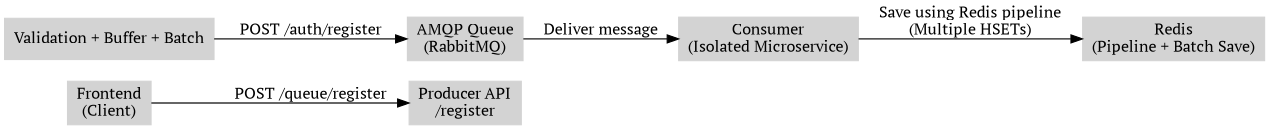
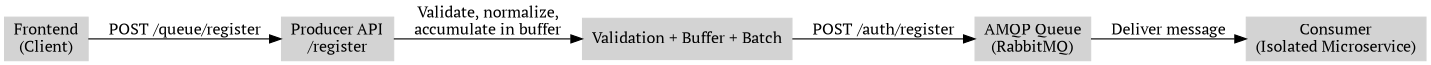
none -> (482, 39)
(1174, 39) -> none
